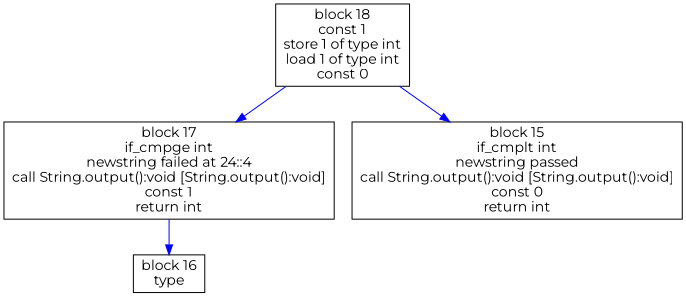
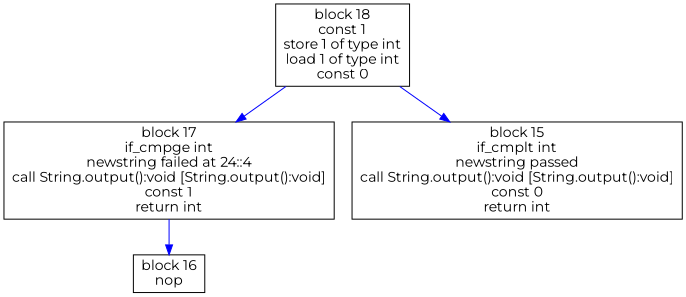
(169, 274) -> (169, 274)
